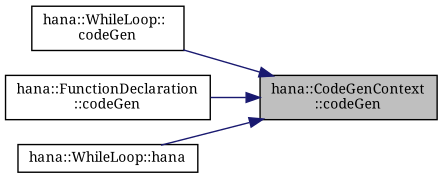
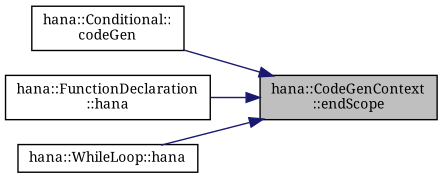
(108, 28) -> (108, 28)
(108, 98) -> (108, 98)
(349, 98) -> (349, 98)
